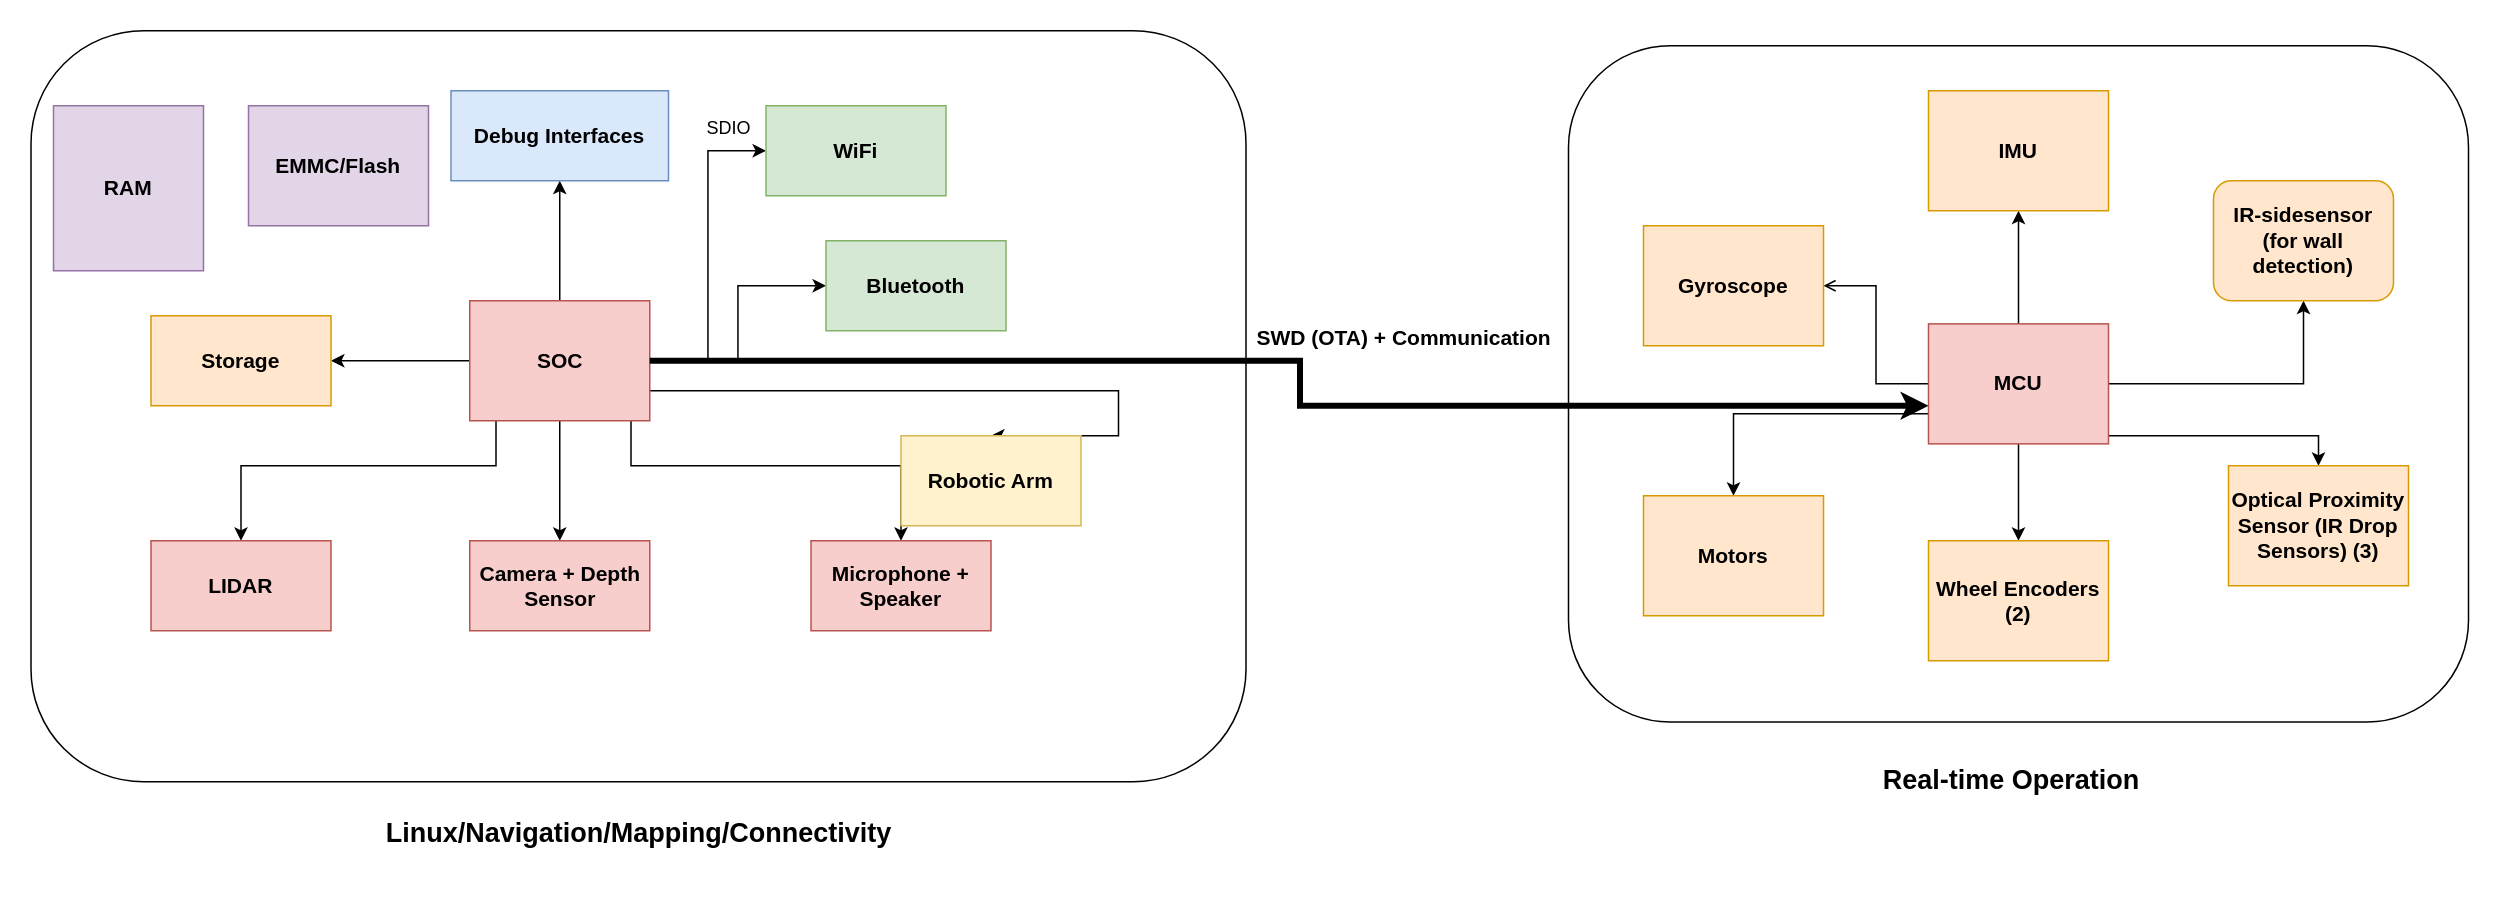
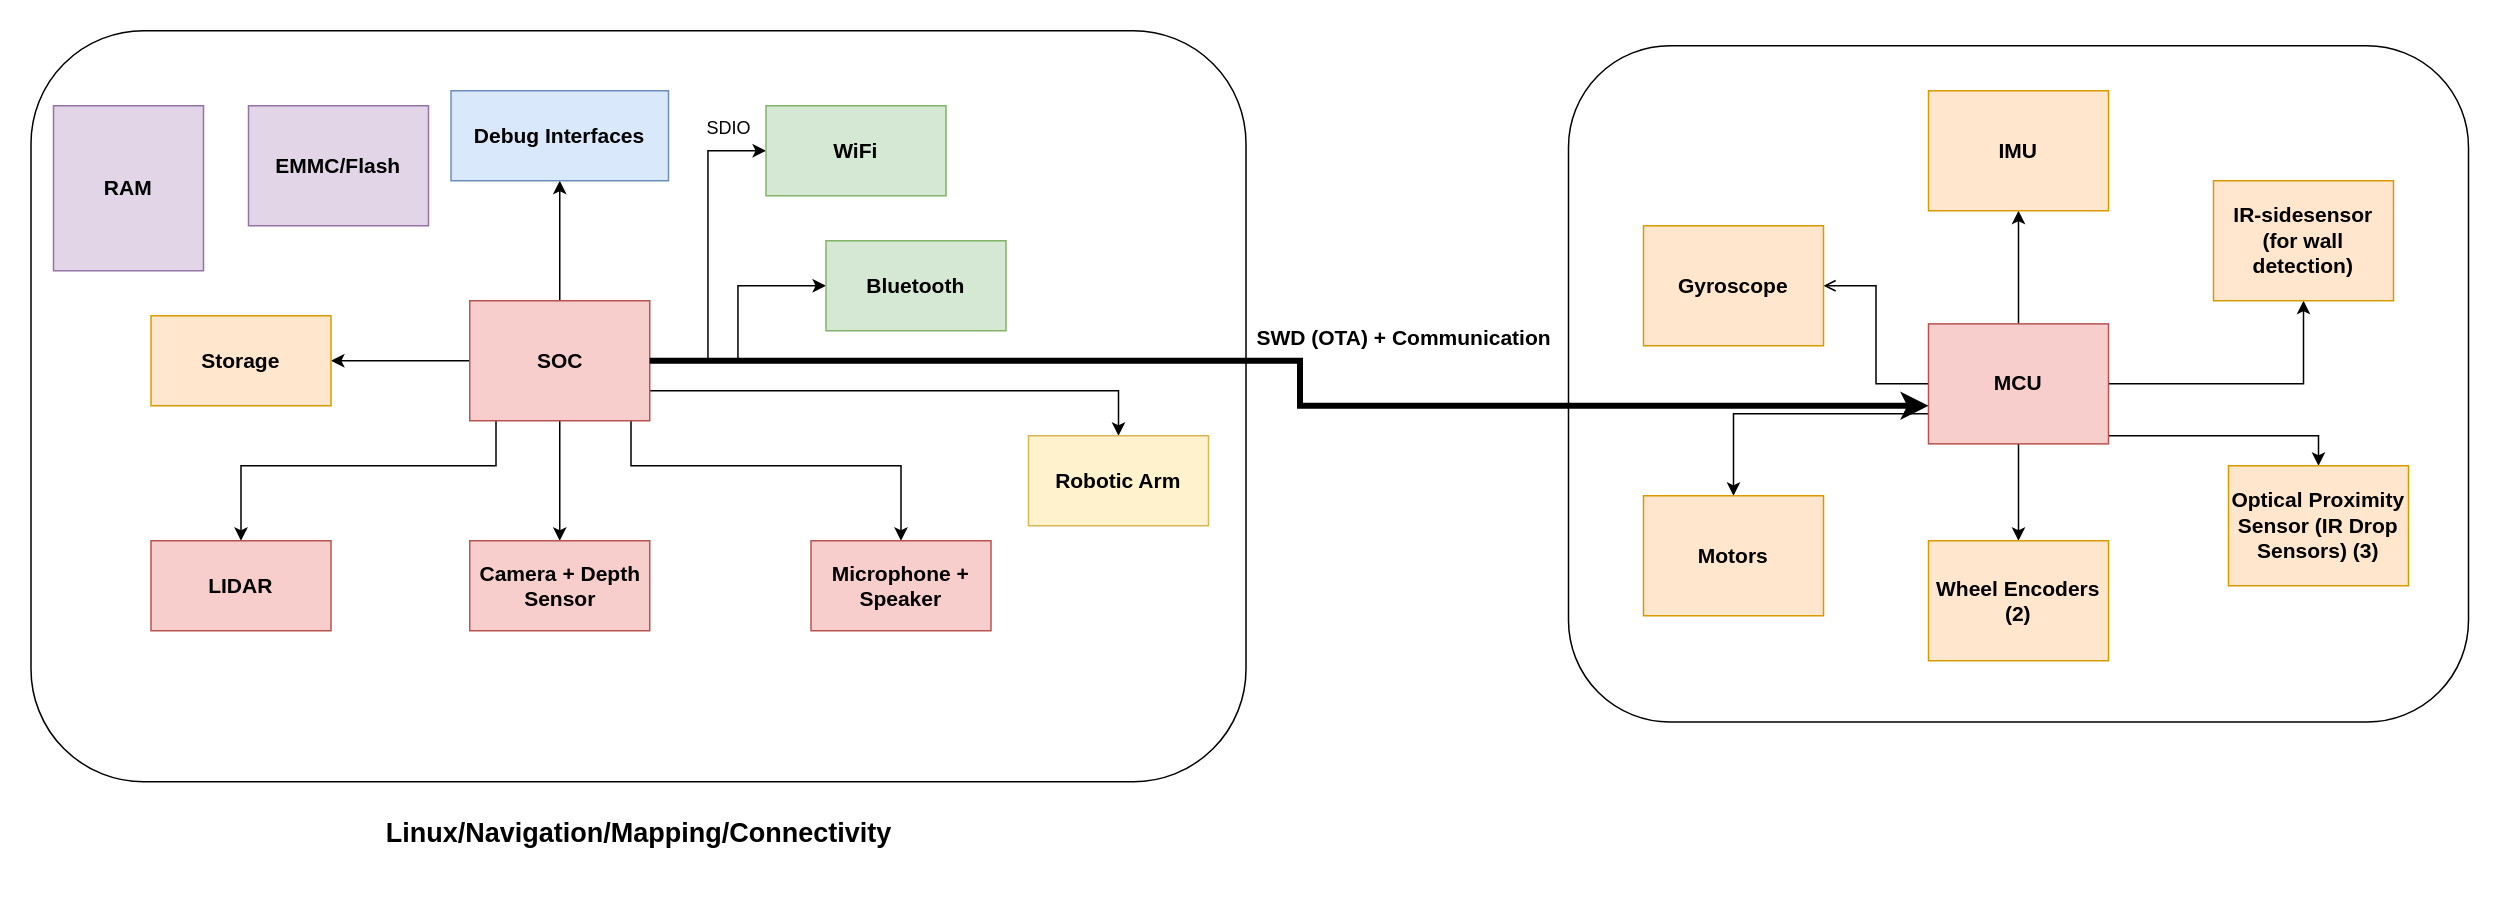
(2303, 241) -> (2303, 241)
(991, 481) -> (1118, 481)
(2011, 781) -> none
